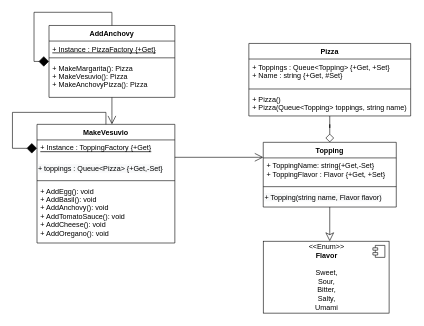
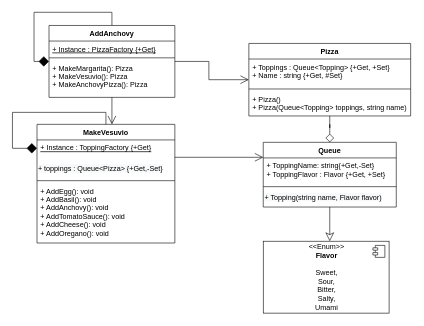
none -> (209, 73)
(330, 151) -> (330, 151)
